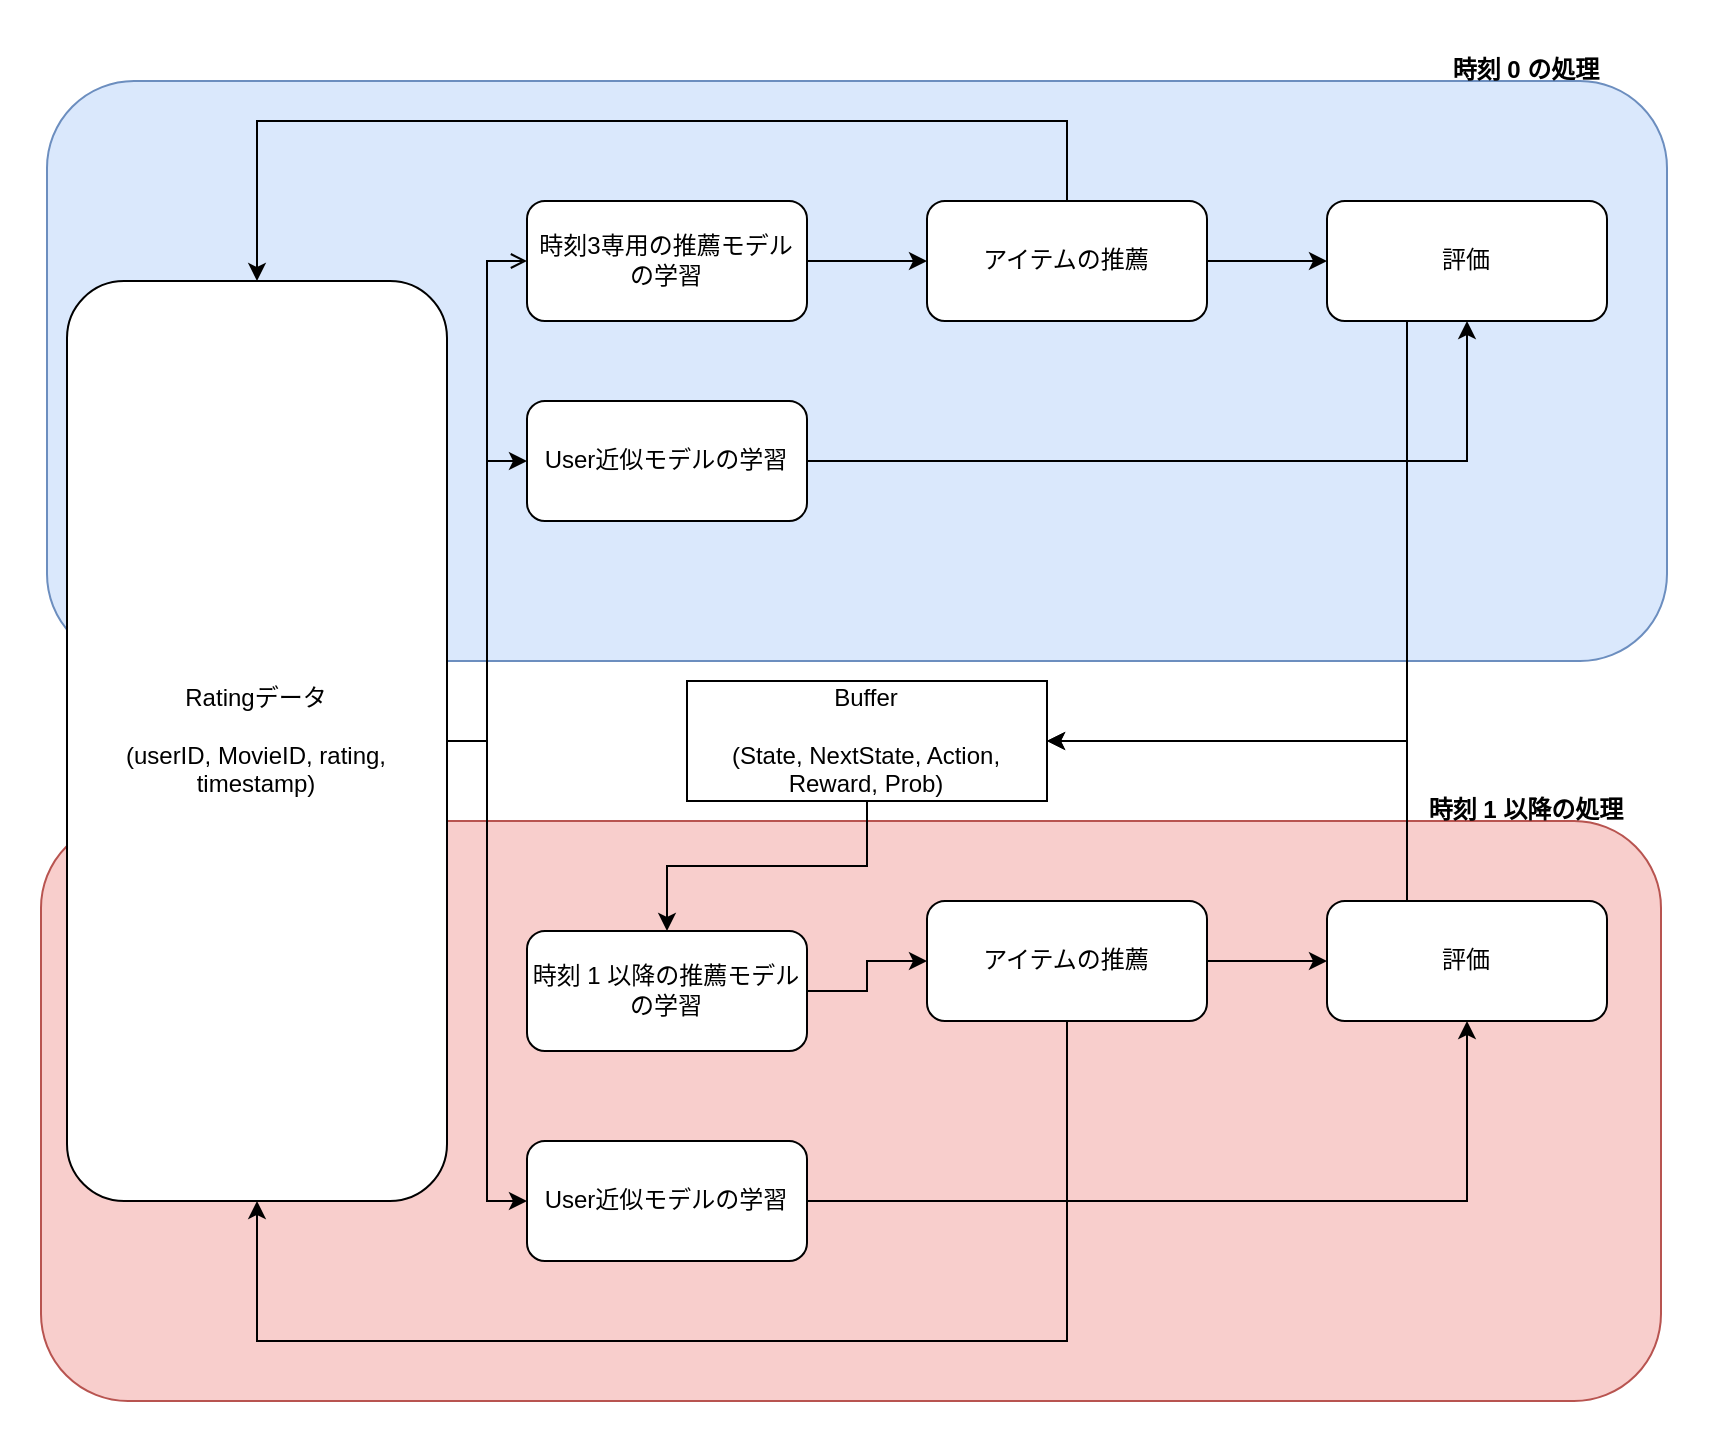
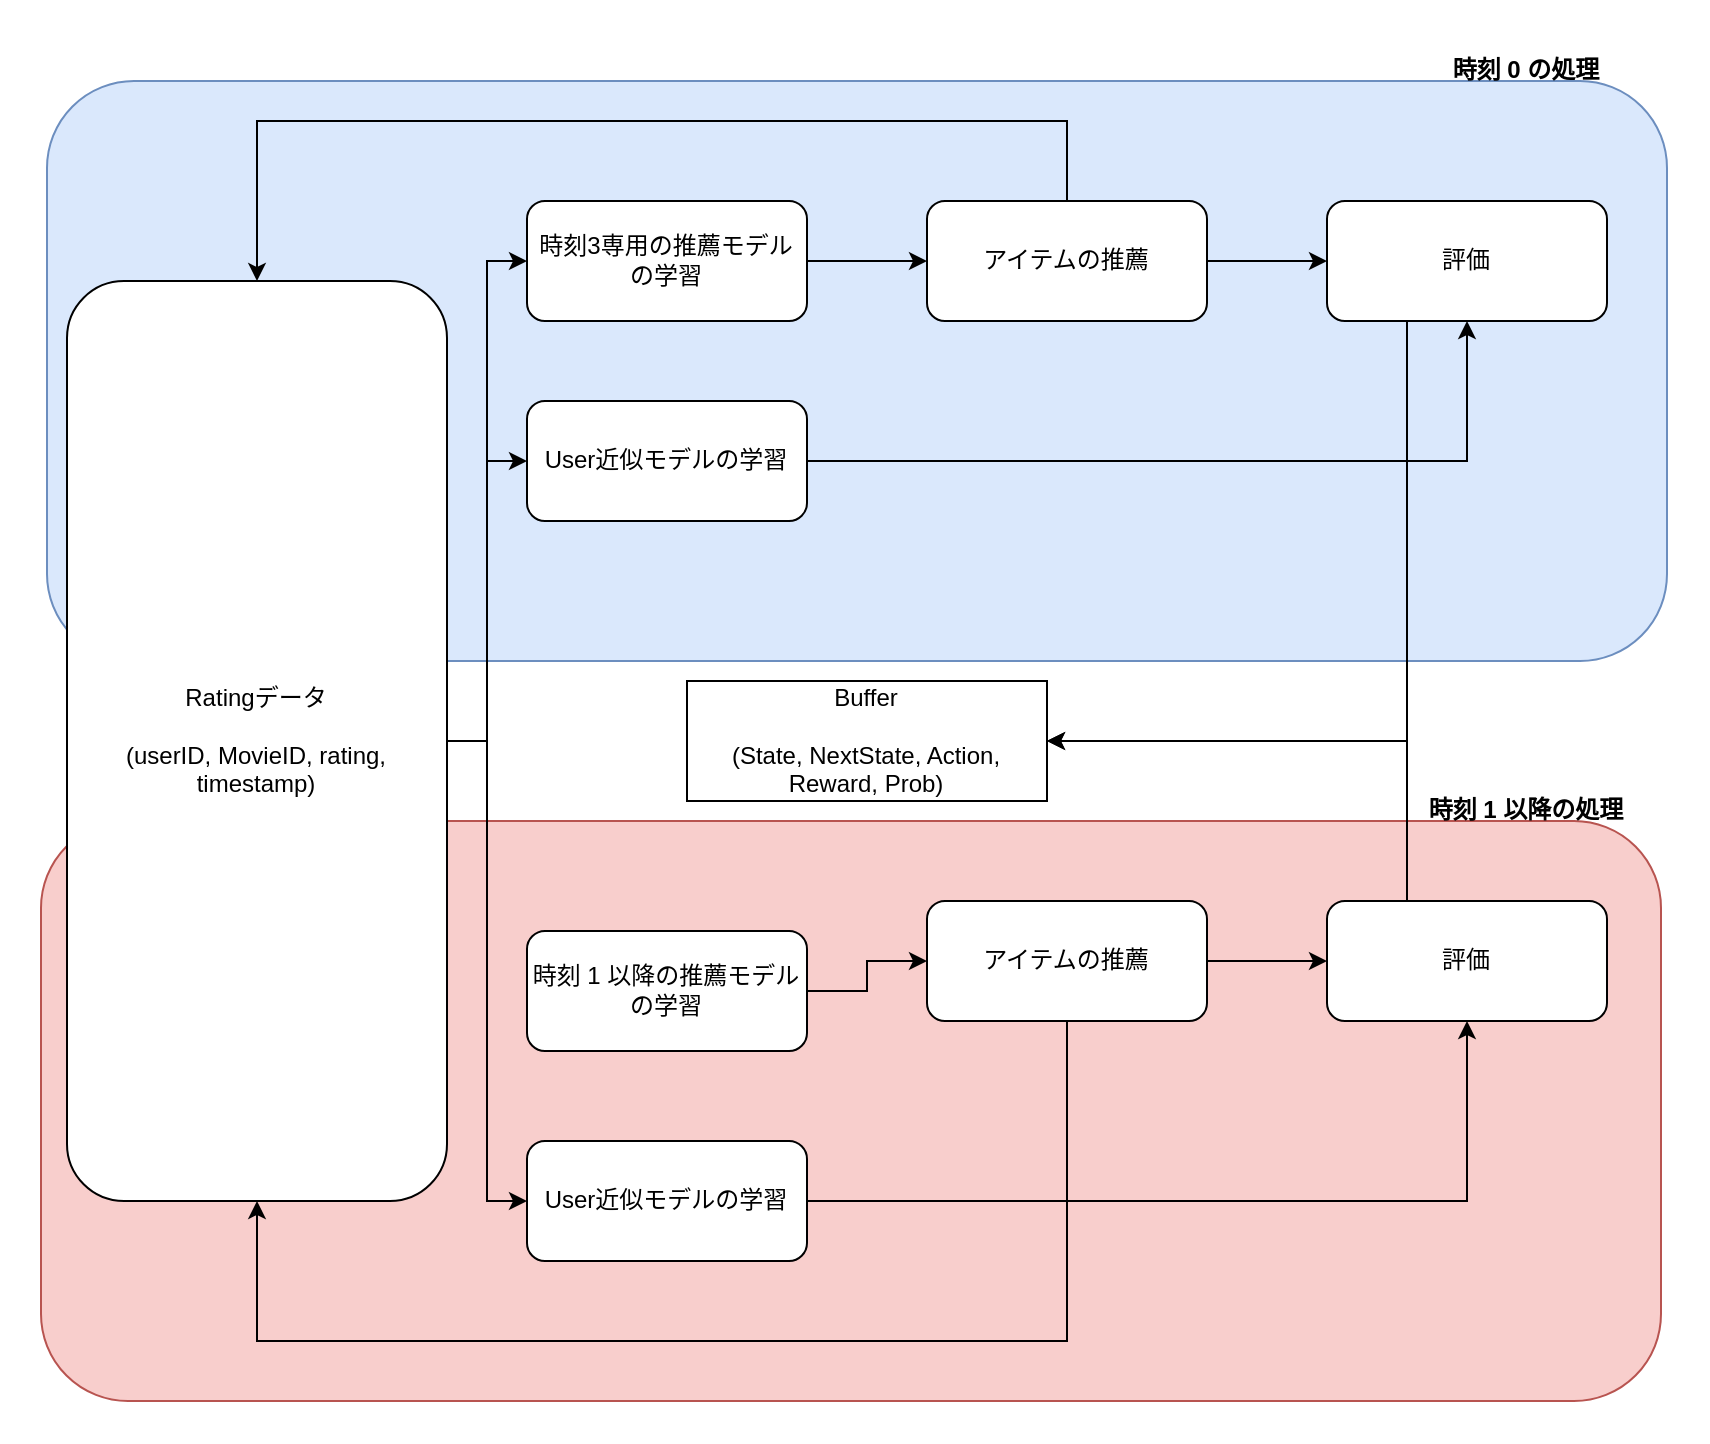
(515, 261) -> (512, 261)
(774, 866) -> none
